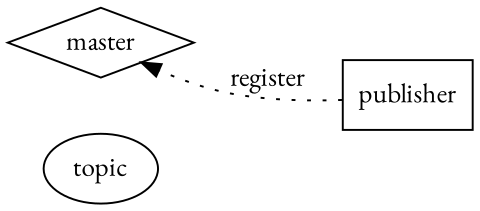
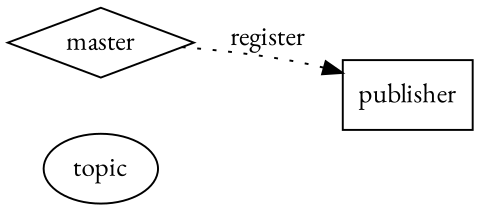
(249, 96) -> (253, 55)
